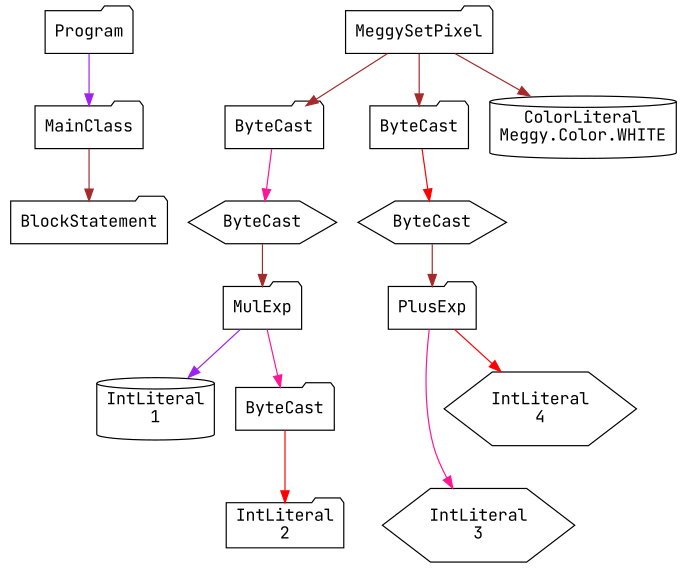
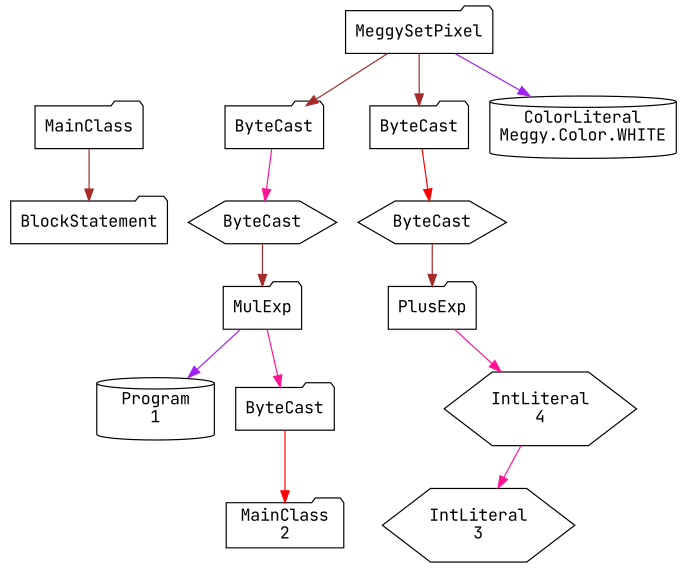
(89, 32) -> none
(487, 72) -> (487, 72)
(473, 347) -> (473, 347)
(427, 405) -> (512, 462)
(156, 409) -> (156, 409)
(285, 525) -> (285, 525)
